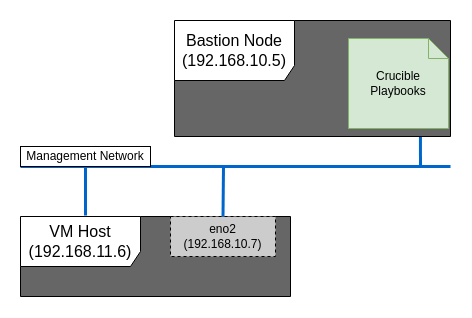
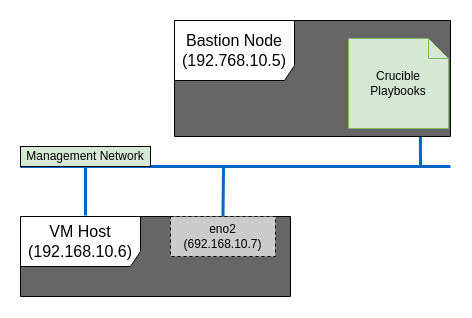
(235, 51) -> (235, 51)
(86, 157) -> (86, 157)
(223, 237) -> (223, 237)
(81, 242) -> (81, 242)
